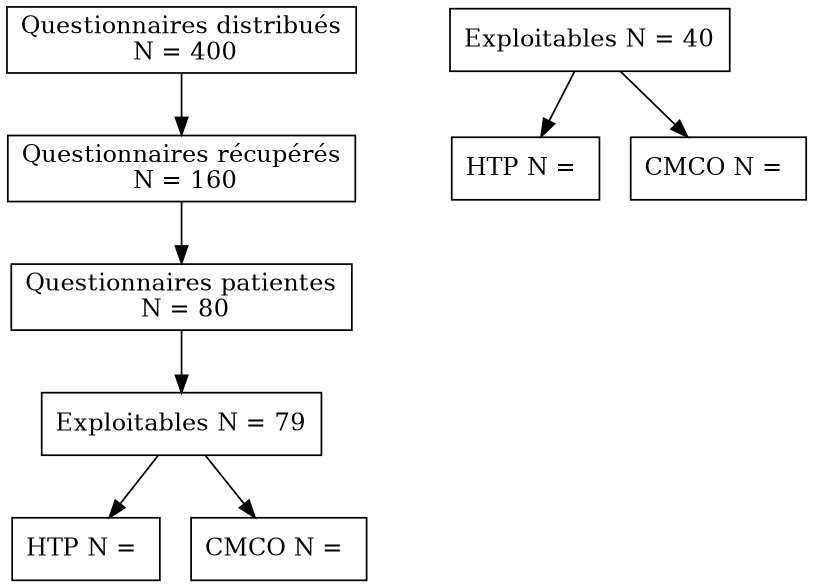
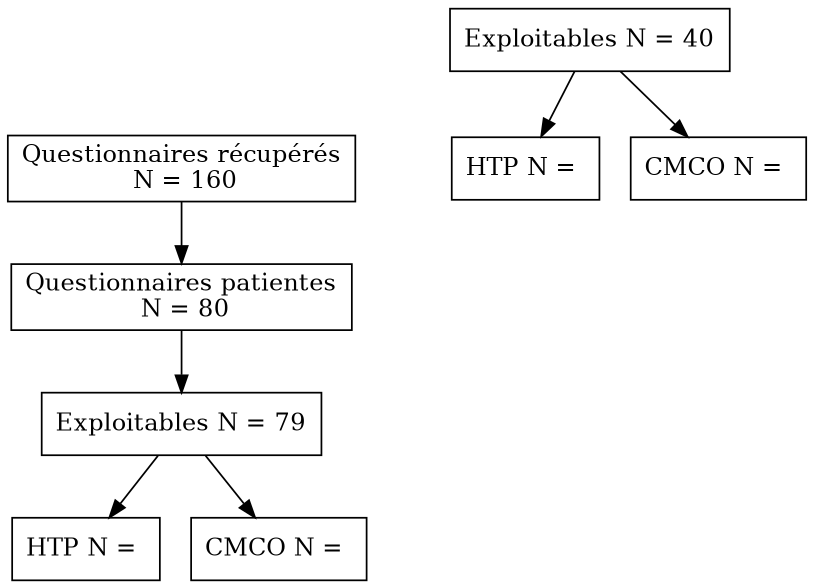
(182, 40) -> none
